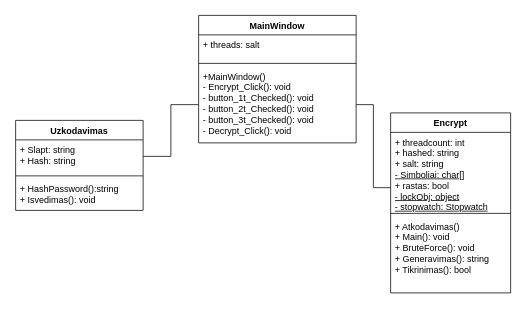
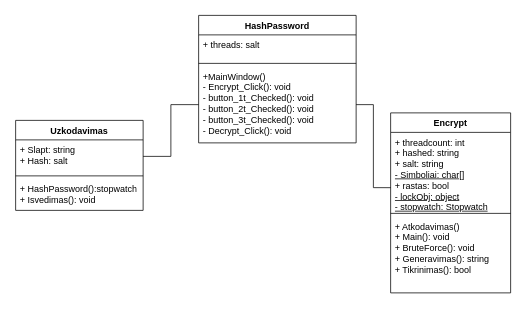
(277, 26) -> (277, 26)
(52, 156) -> (52, 156)
(74, 195) -> (80, 200)
